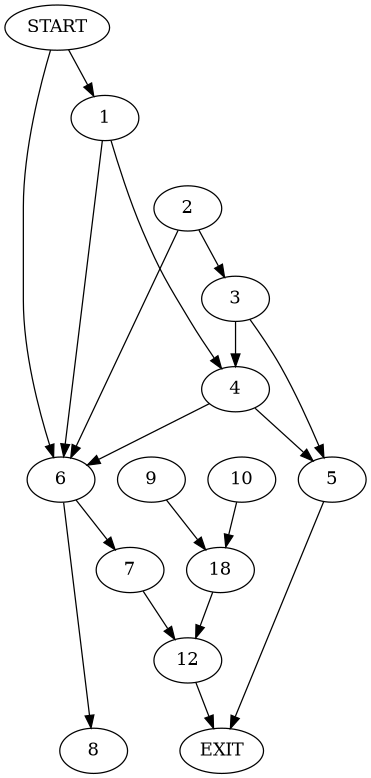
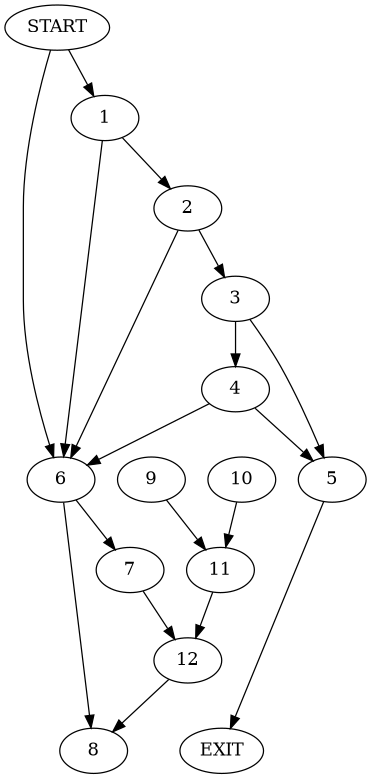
(153, 254) -> (142, 159)
(220, 570) -> (220, 570)
(202, 699) -> (145, 701)
